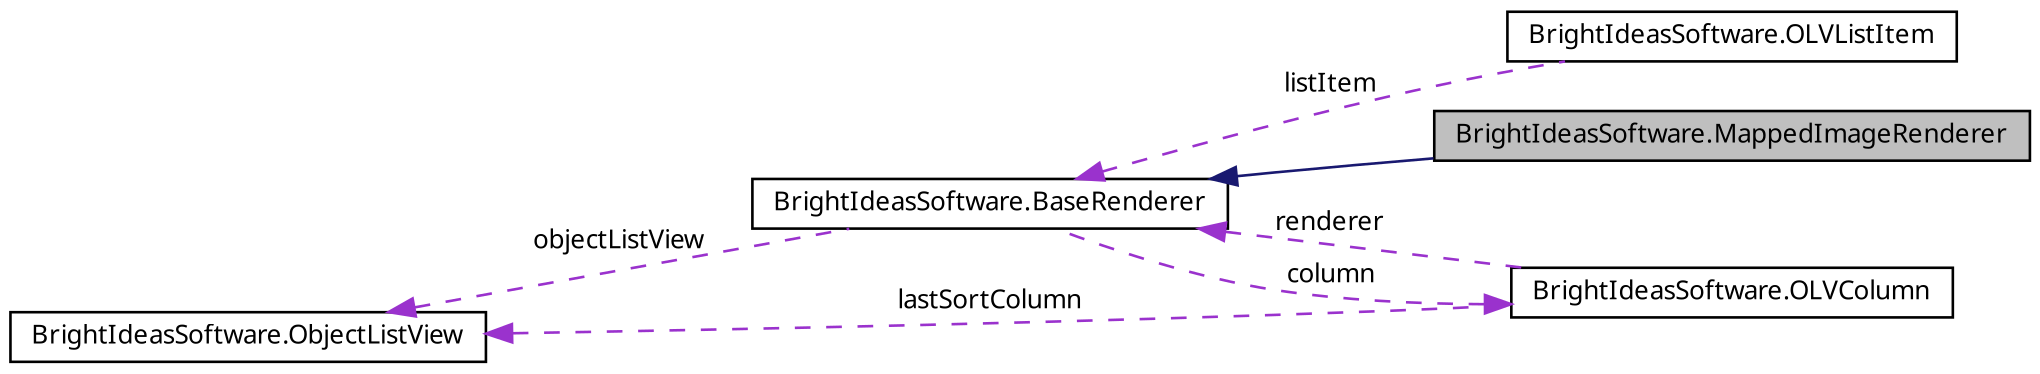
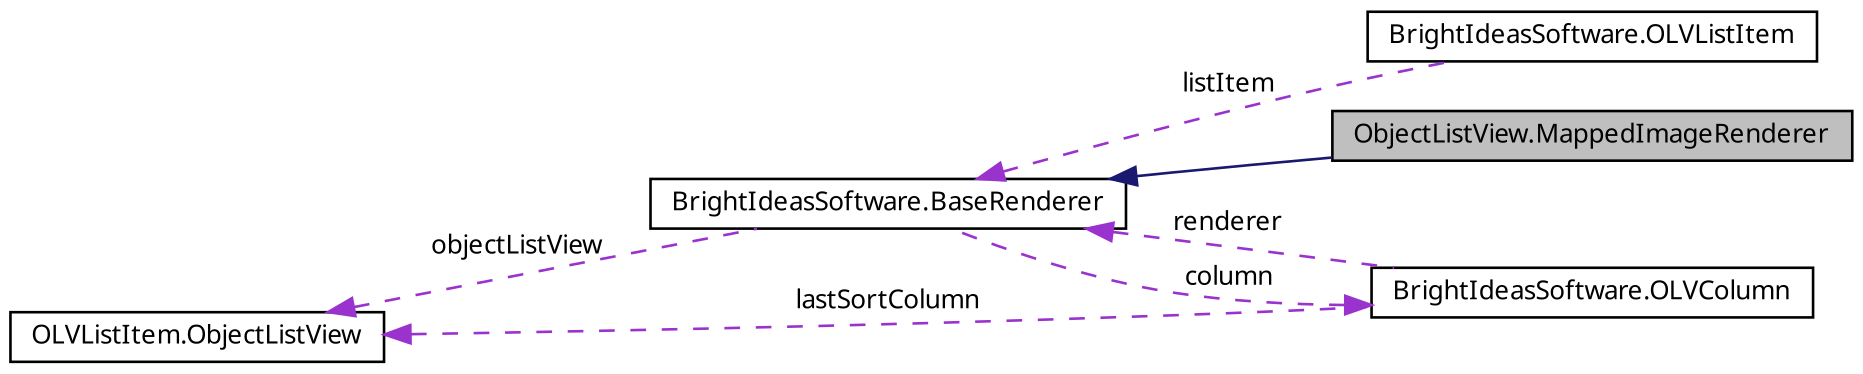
(1732, 136) -> (1592, 136)
(248, 337) -> (197, 337)
